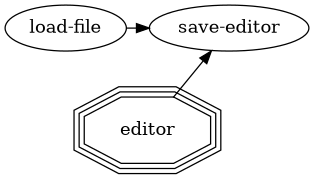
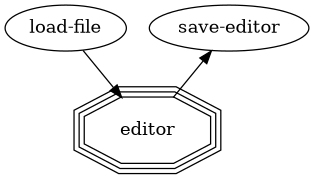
(131, 28) -> (98, 69)
